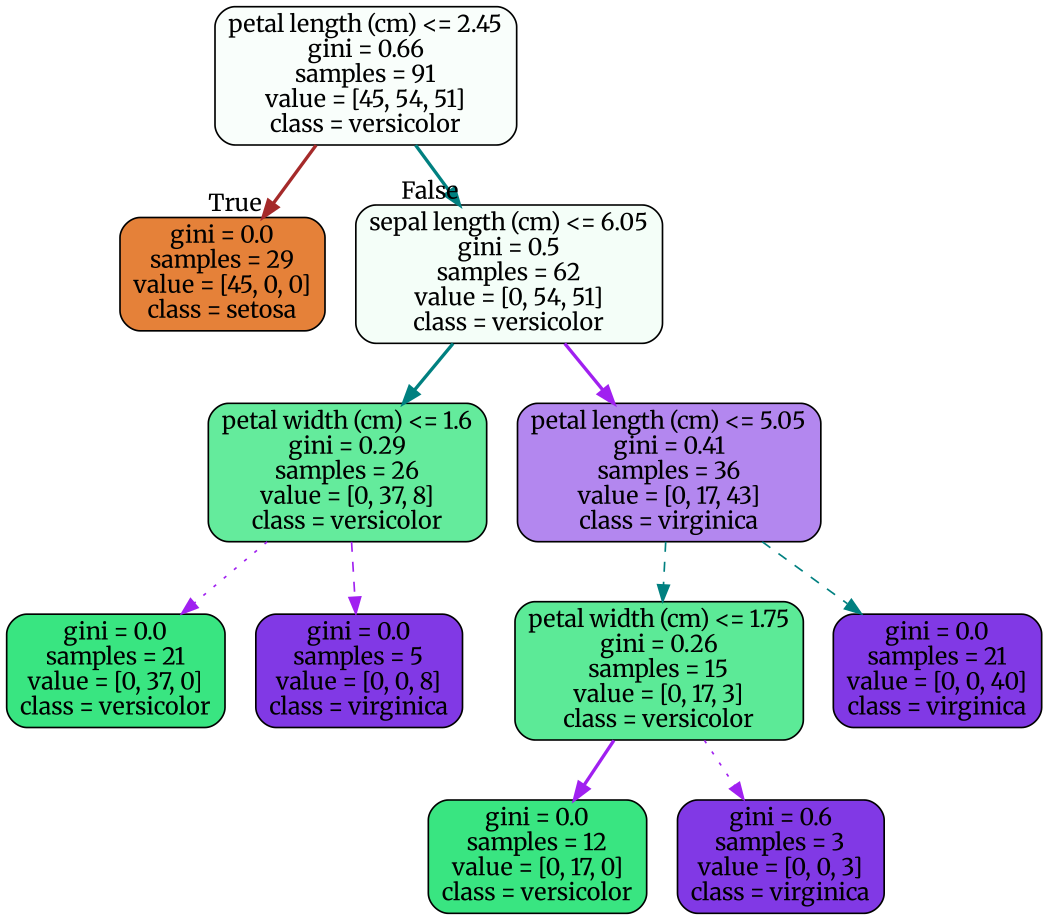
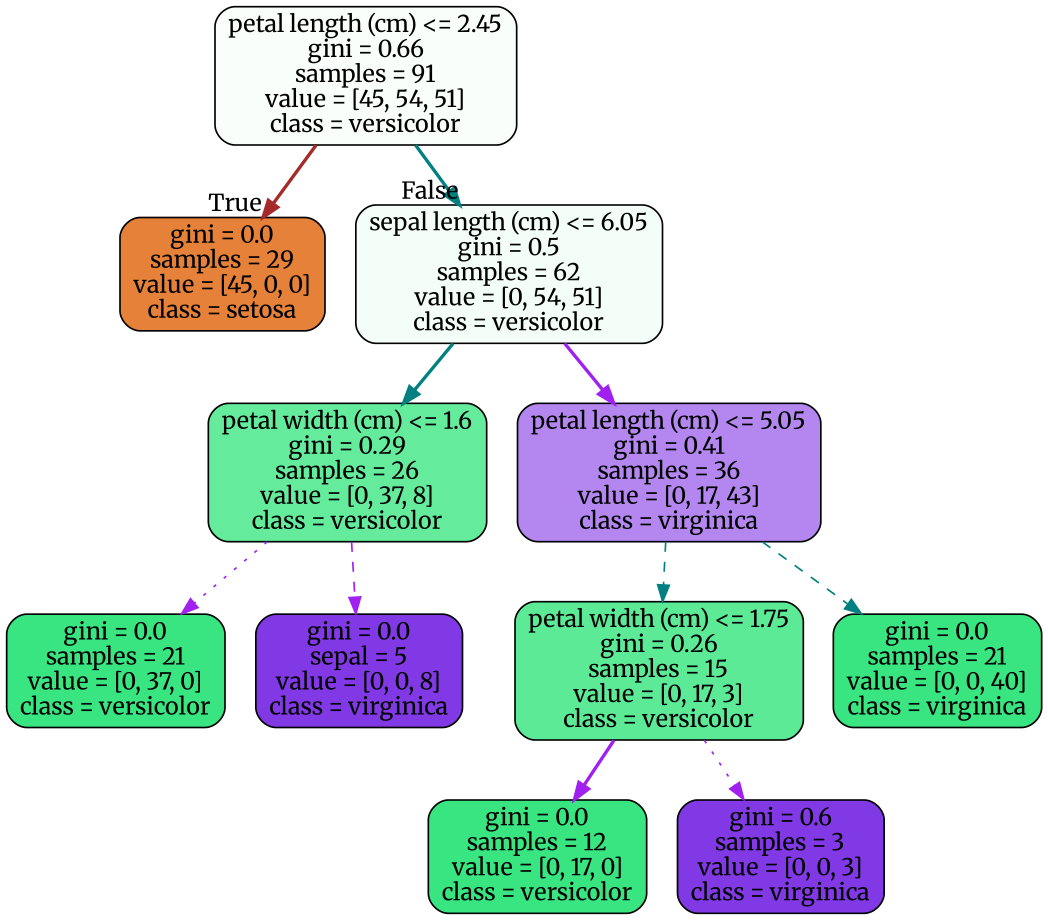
(359, 671) -> (359, 671)
(938, 671) -> (938, 671)
